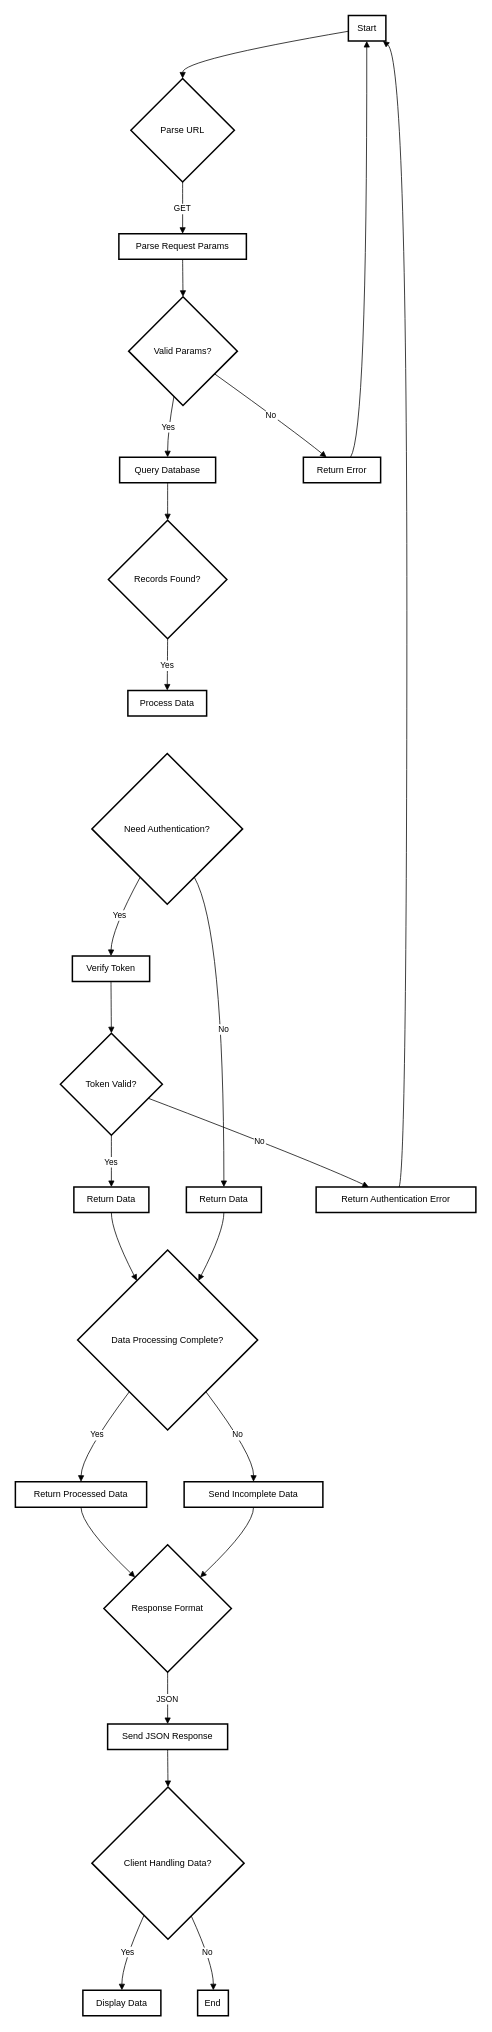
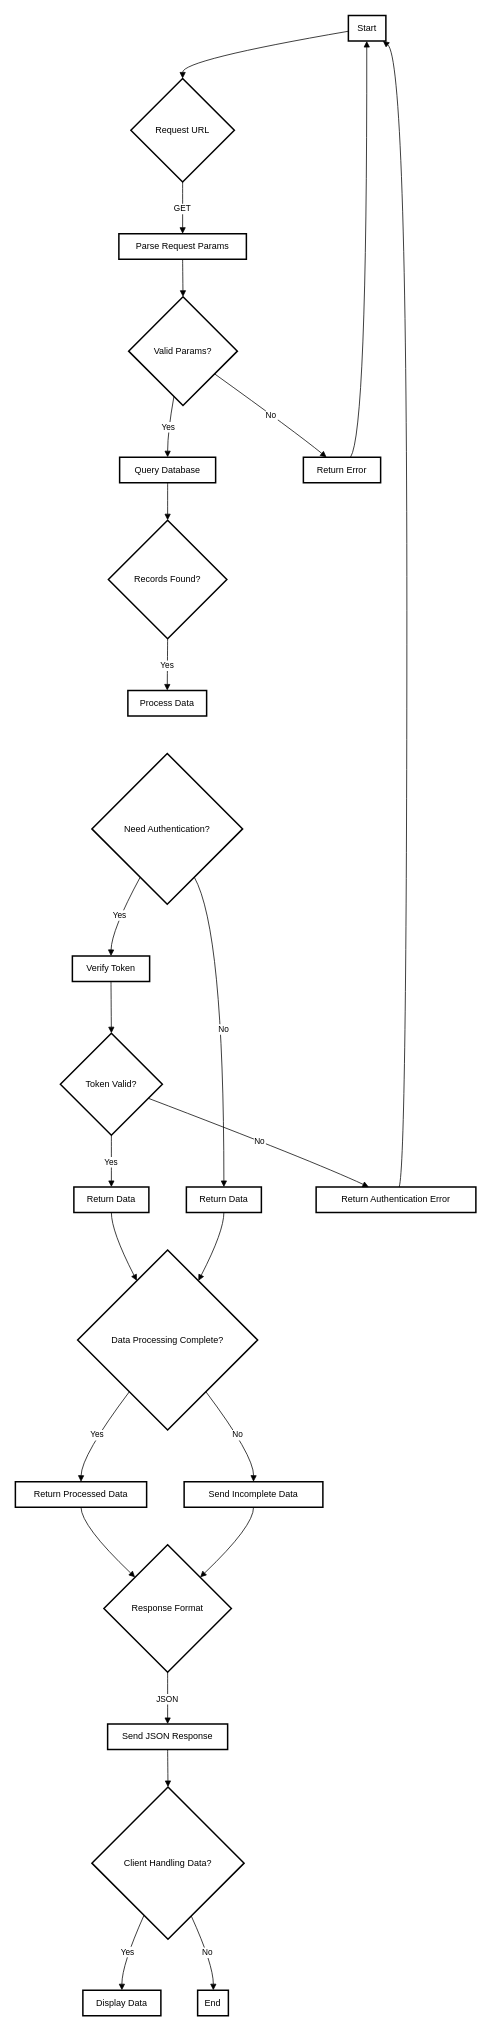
(183, 130) -> (183, 130)
